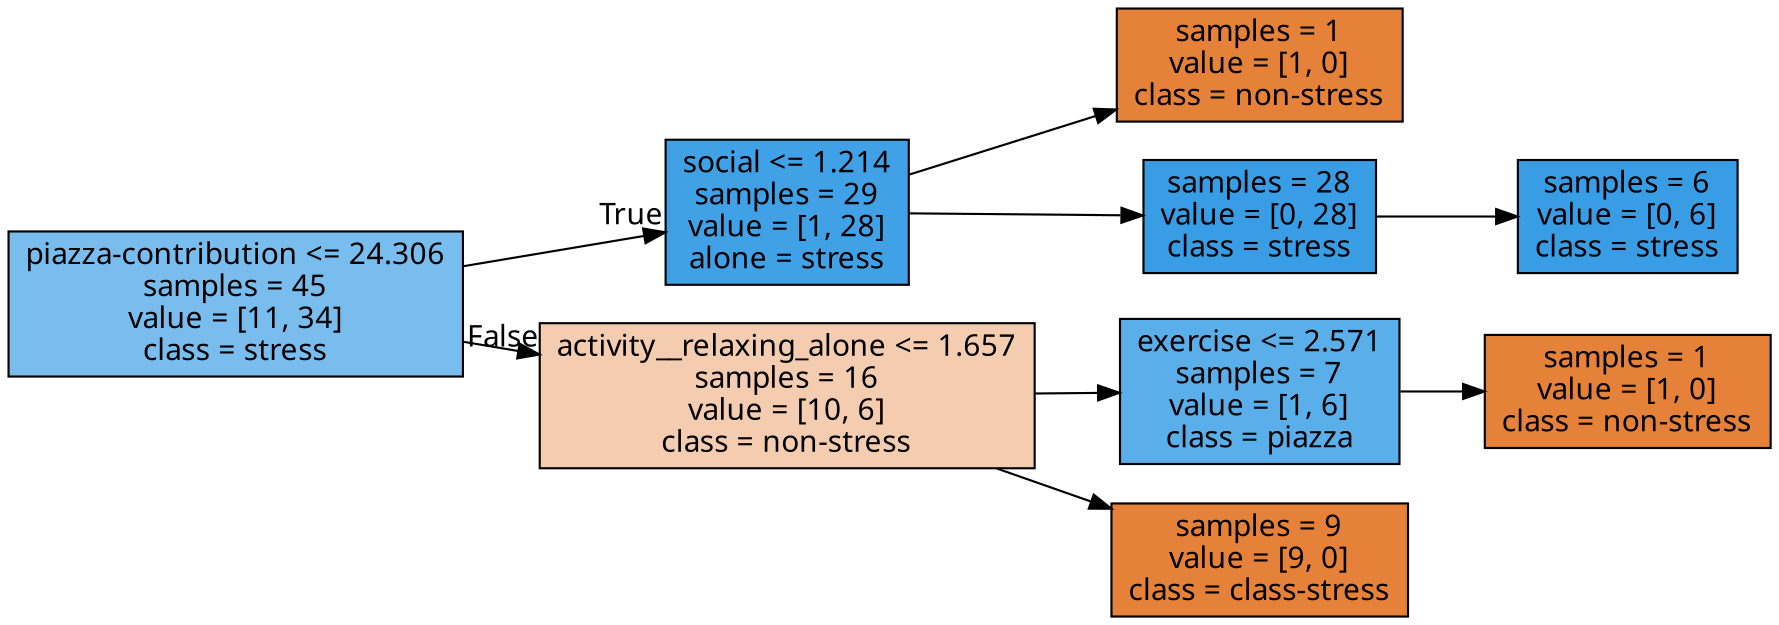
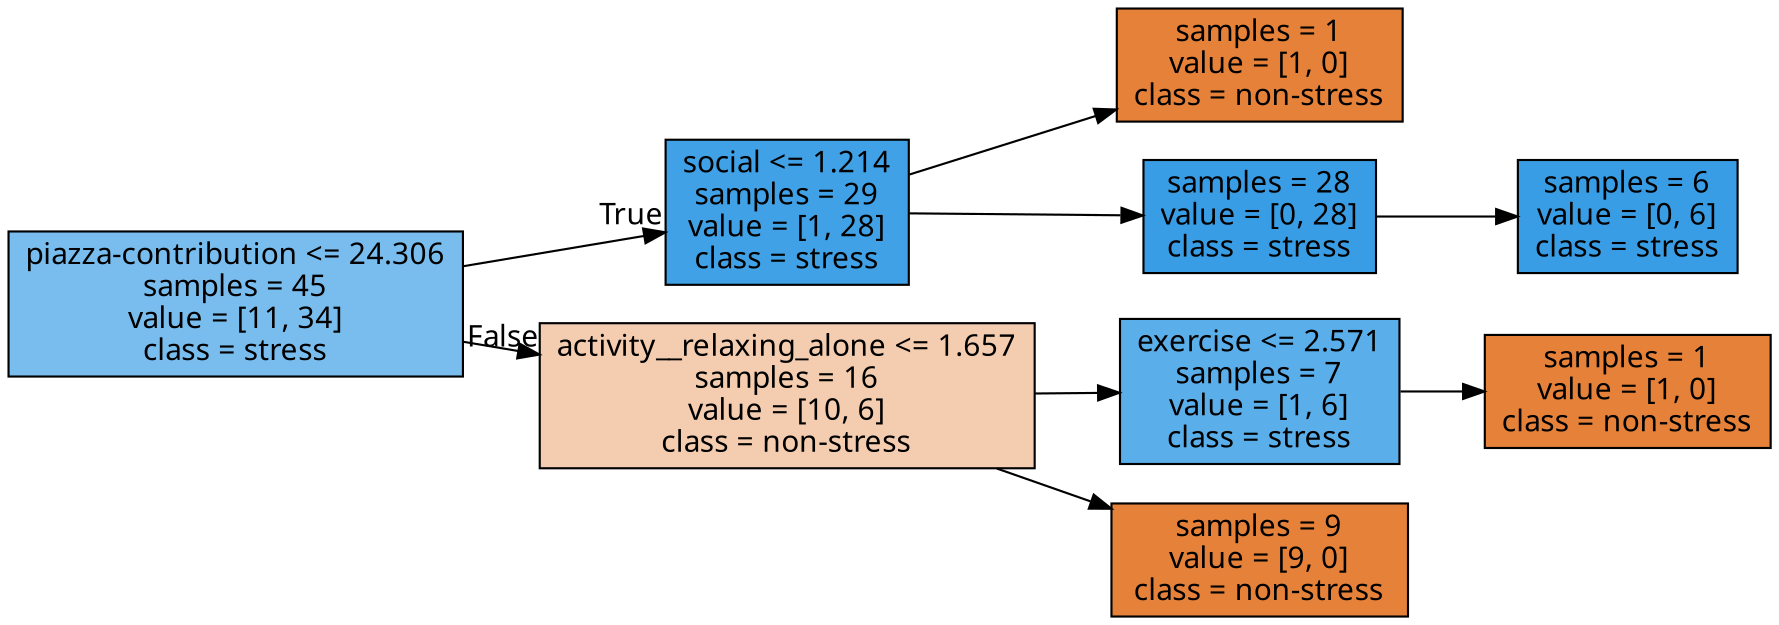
(787, 212) -> (787, 212)
(1260, 391) -> (1260, 391)
(1260, 560) -> (1260, 560)
